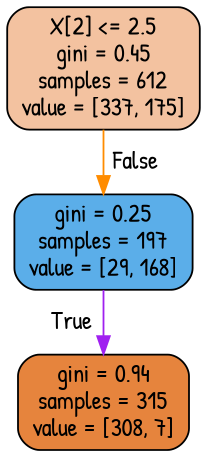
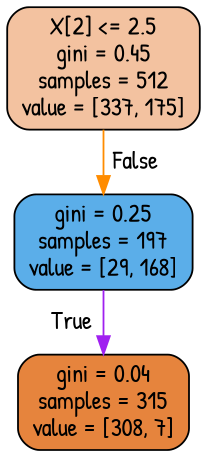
(103, 68) -> (103, 68)
(103, 402) -> (103, 402)
